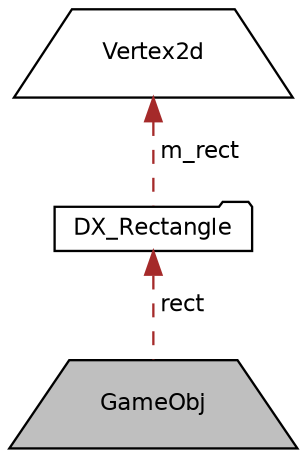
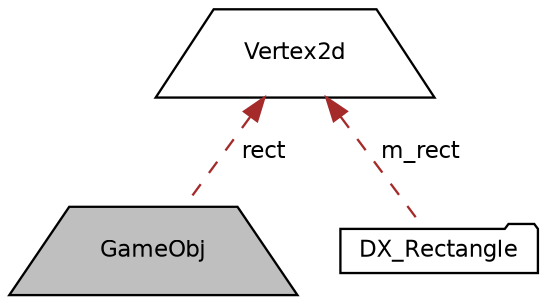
(153, 318) -> (217, 161)
